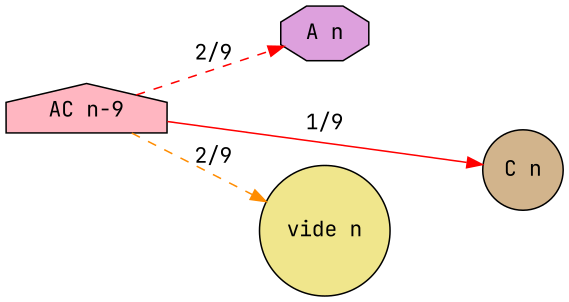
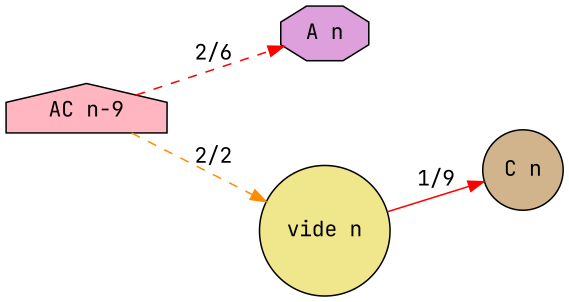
(213, 54) -> (213, 54)
(317, 142) -> (428, 199)
(213, 157) -> (213, 157)
